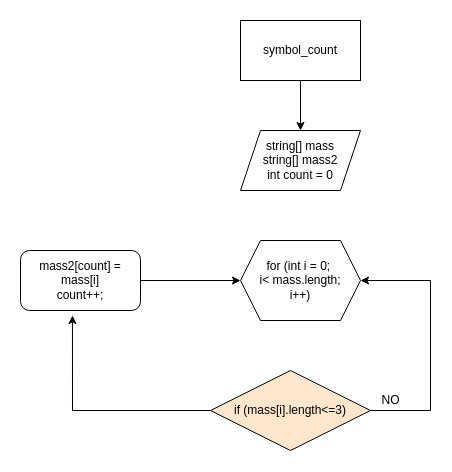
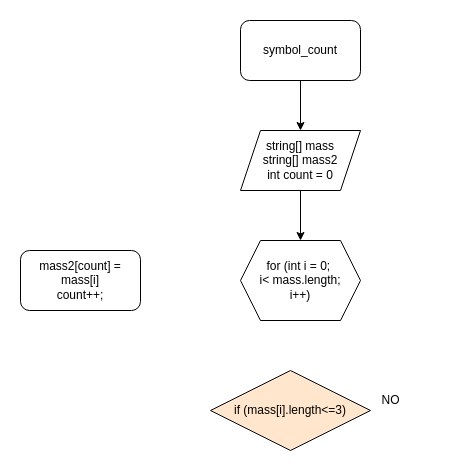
(301, 51) -> (301, 51)
none -> (301, 212)
(187, 281) -> none
(431, 345) -> none
(98, 411) -> none
